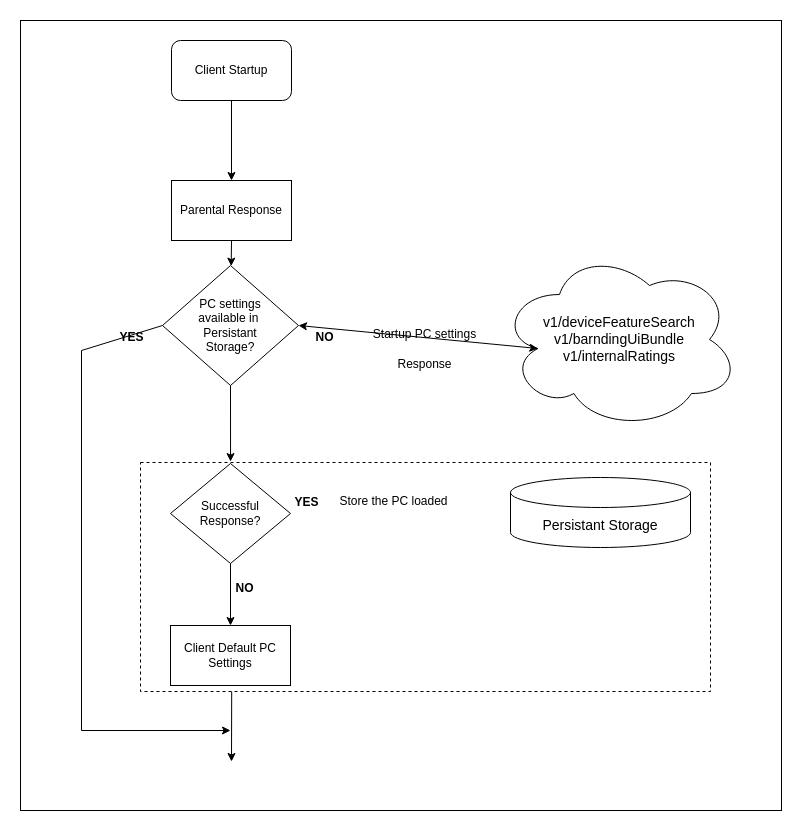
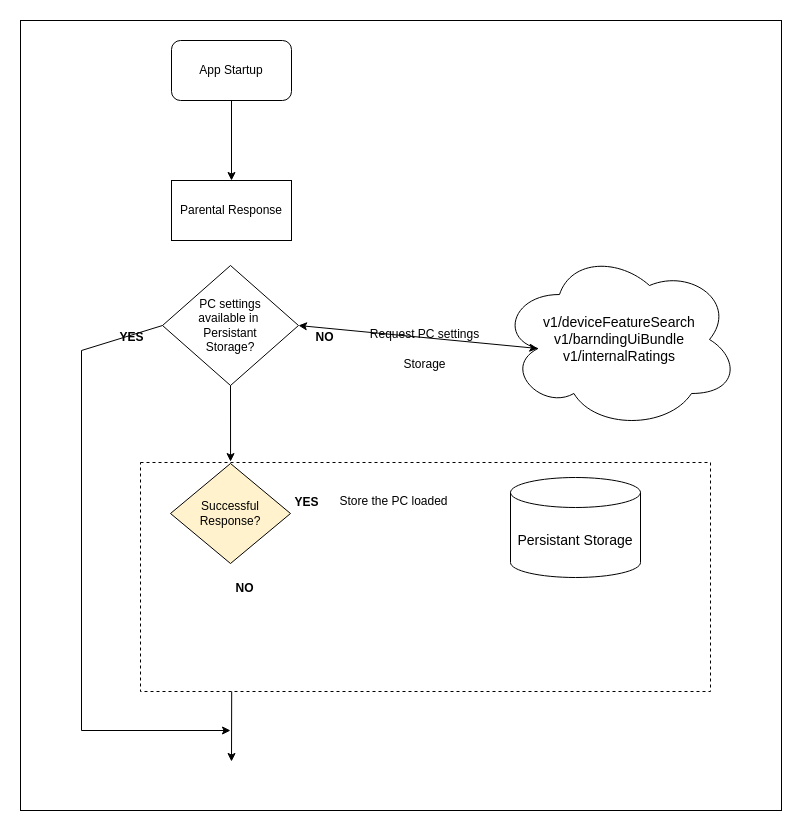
(232, 71) -> (232, 71)
(231, 250) -> none
(425, 335) -> (425, 335)
(425, 365) -> (425, 365)
(601, 513) -> (576, 528)
(231, 514) -> (231, 514)
(231, 591) -> none
(231, 656) -> none
